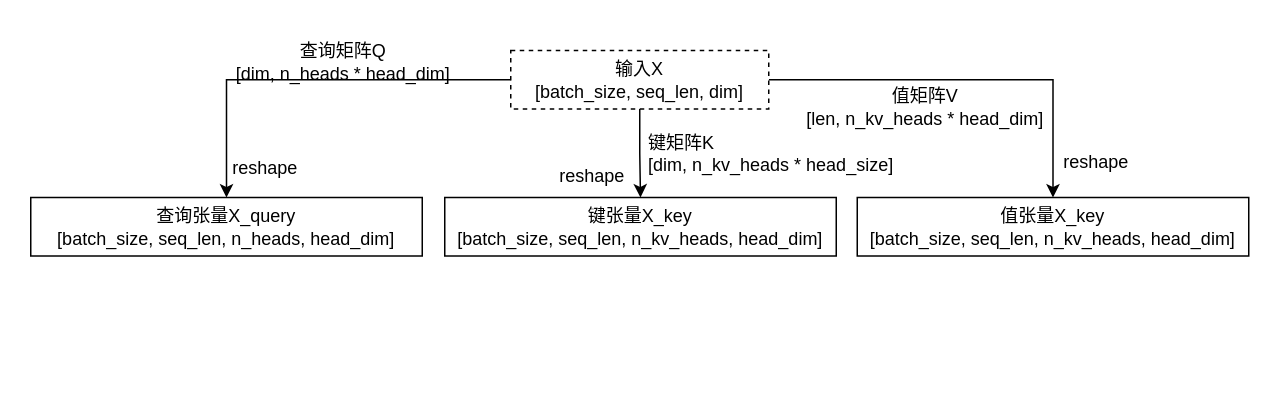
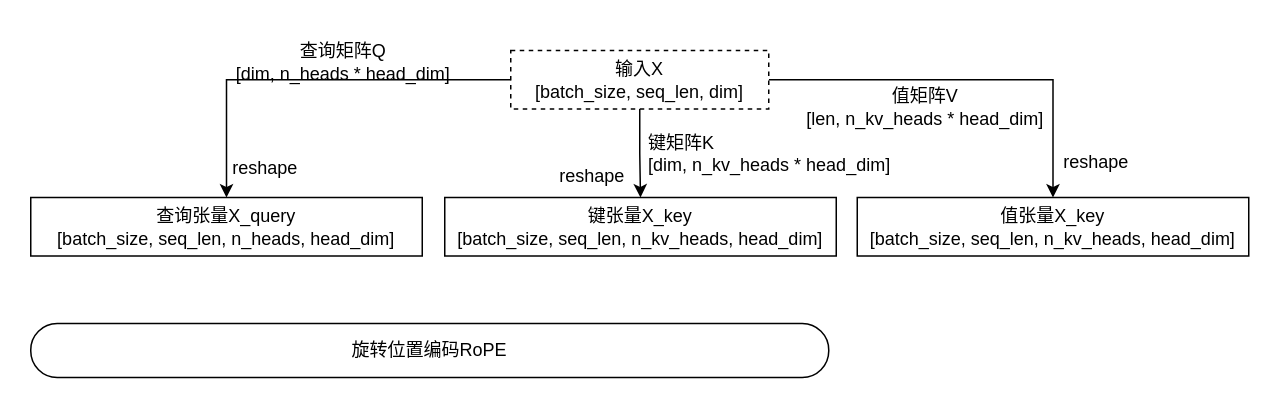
(781, 154) -> (776, 154)
none -> (430, 350)
